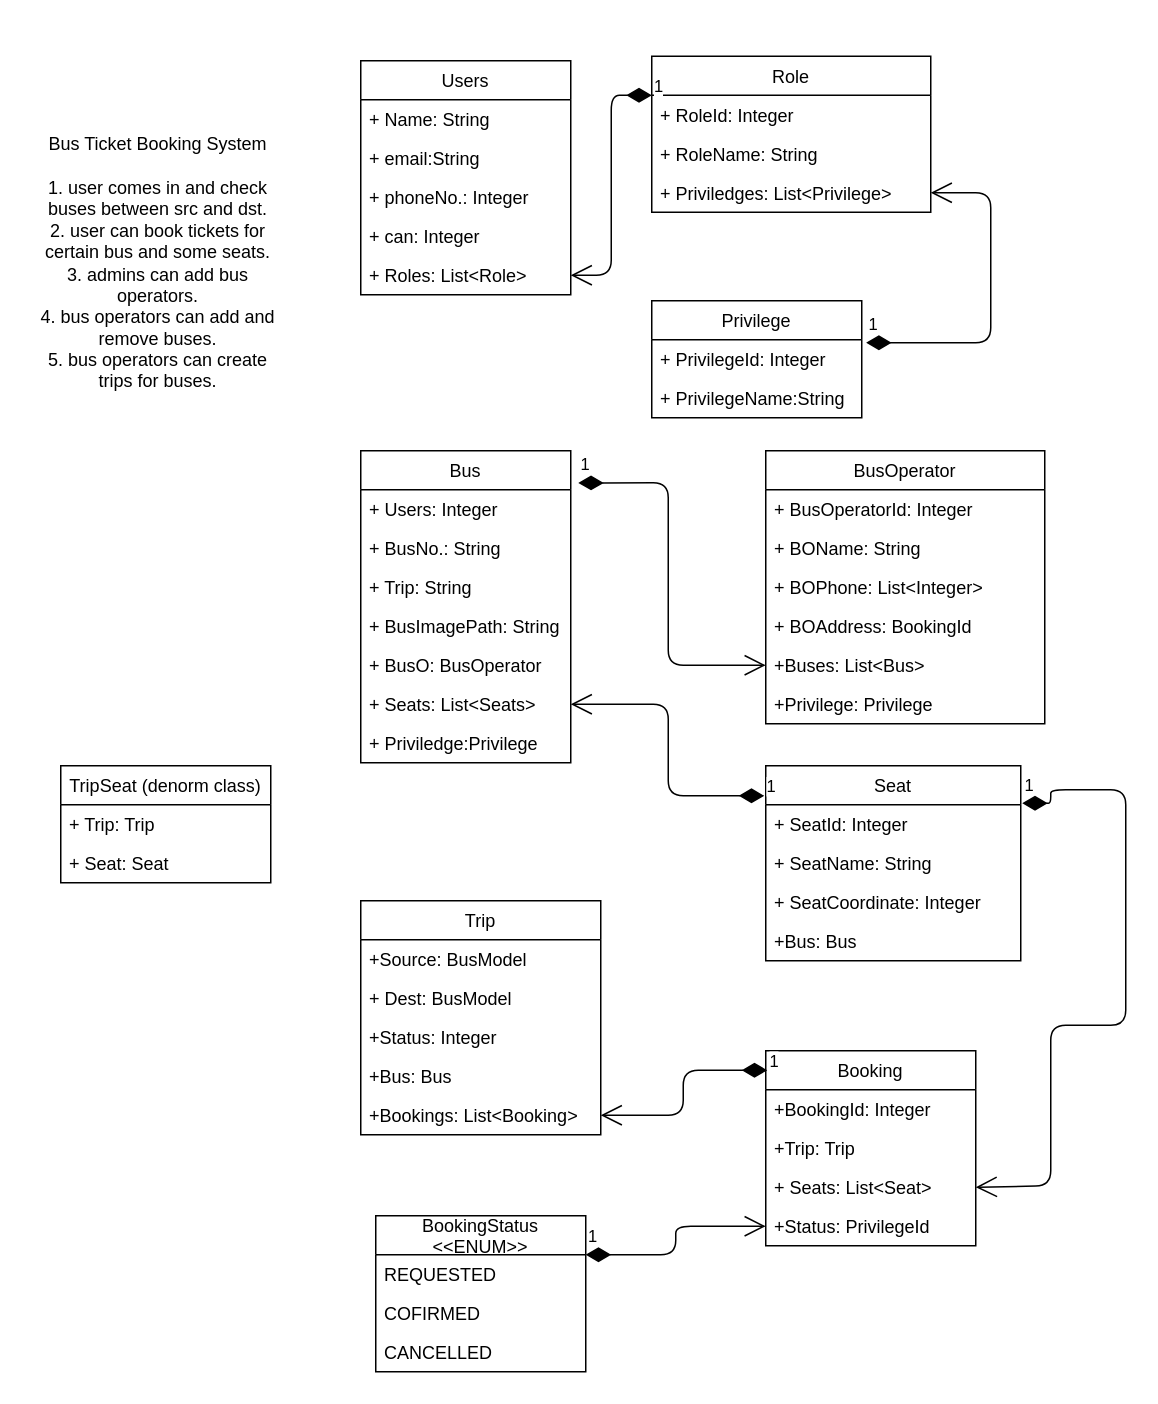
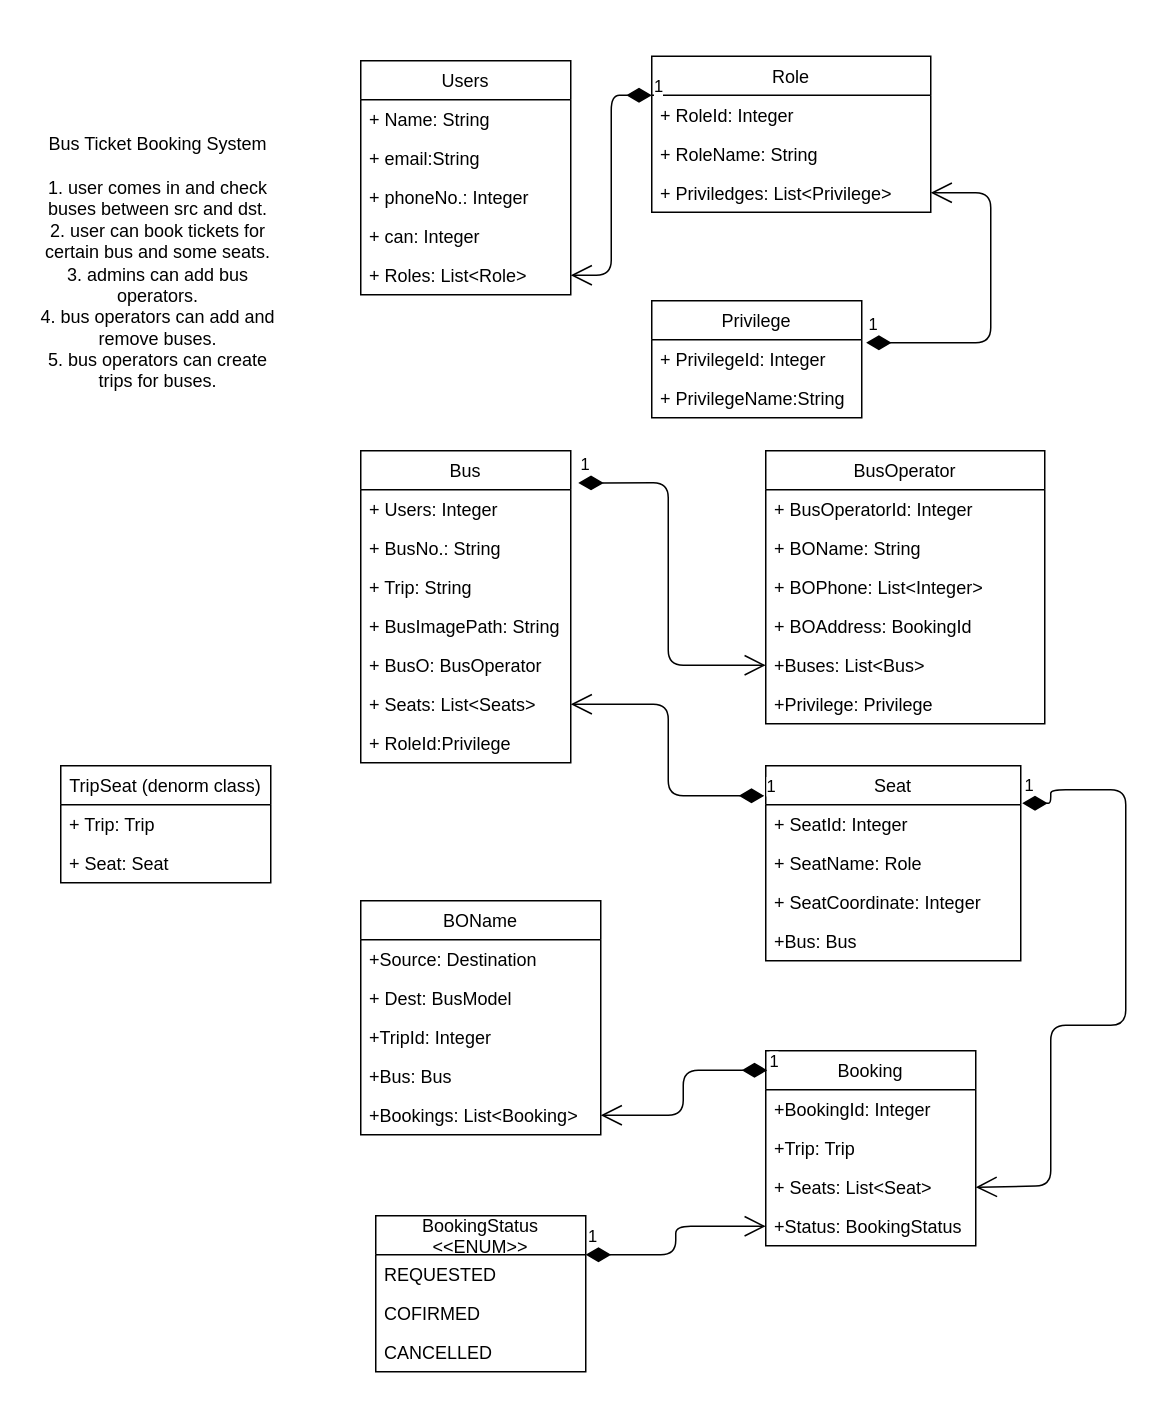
(461, 744) -> (446, 744)
(855, 864) -> (845, 864)
(480, 921) -> (480, 921)
(448, 960) -> (460, 960)
(445, 1038) -> (443, 1038)
(863, 1227) -> (878, 1227)
